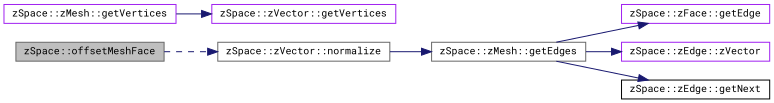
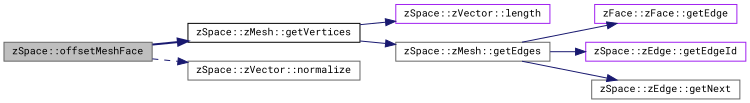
(90, 14) -> (274, 33)
(304, 14) -> (473, 14)
(696, 14) -> (666, 14)
none -> (165, 43)
(406, 52) -> (373, 42)
(696, 52) -> (666, 52)
(696, 89) -> (666, 89)
